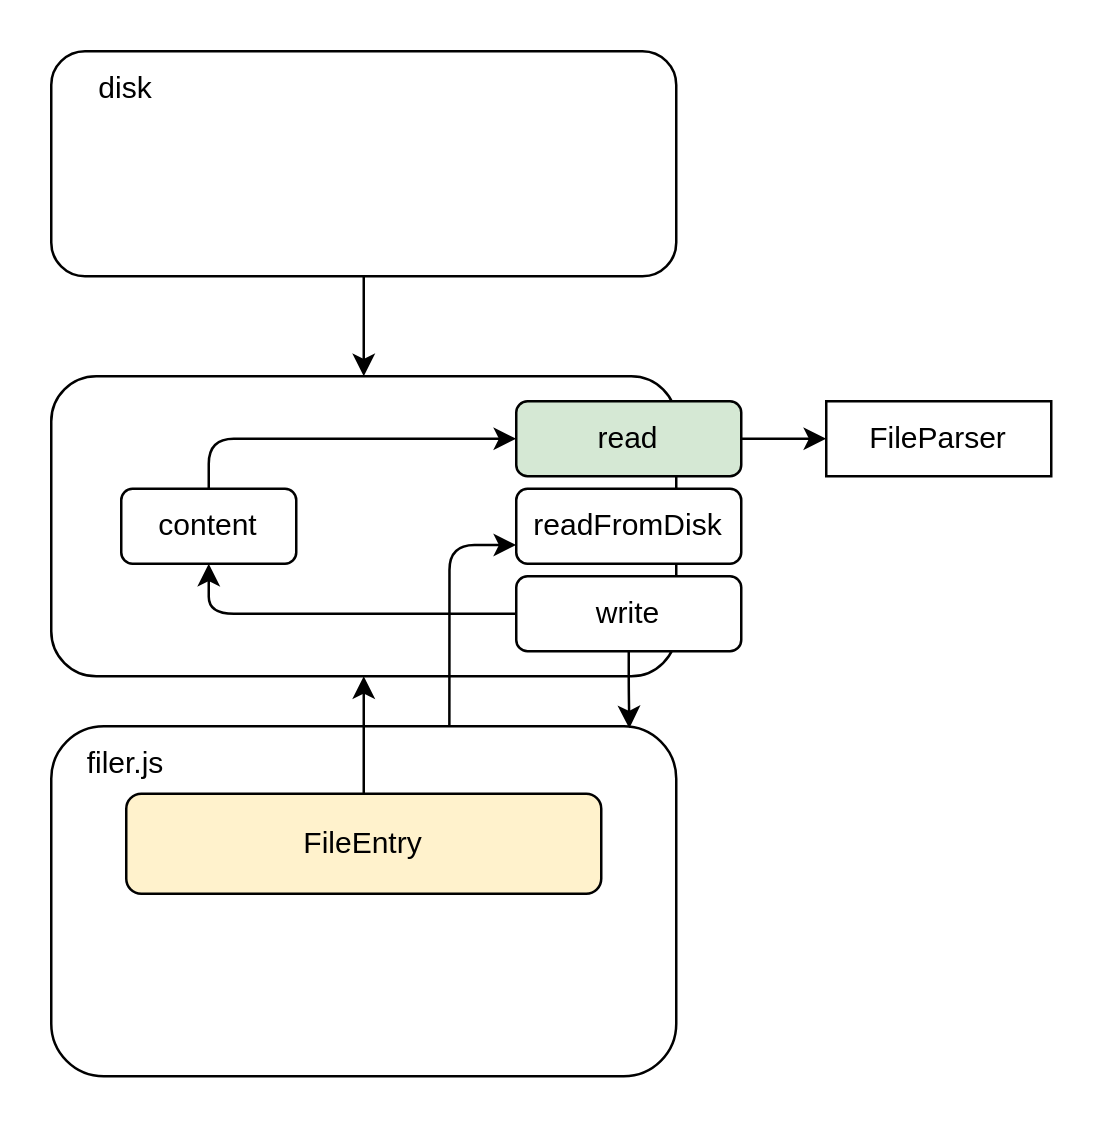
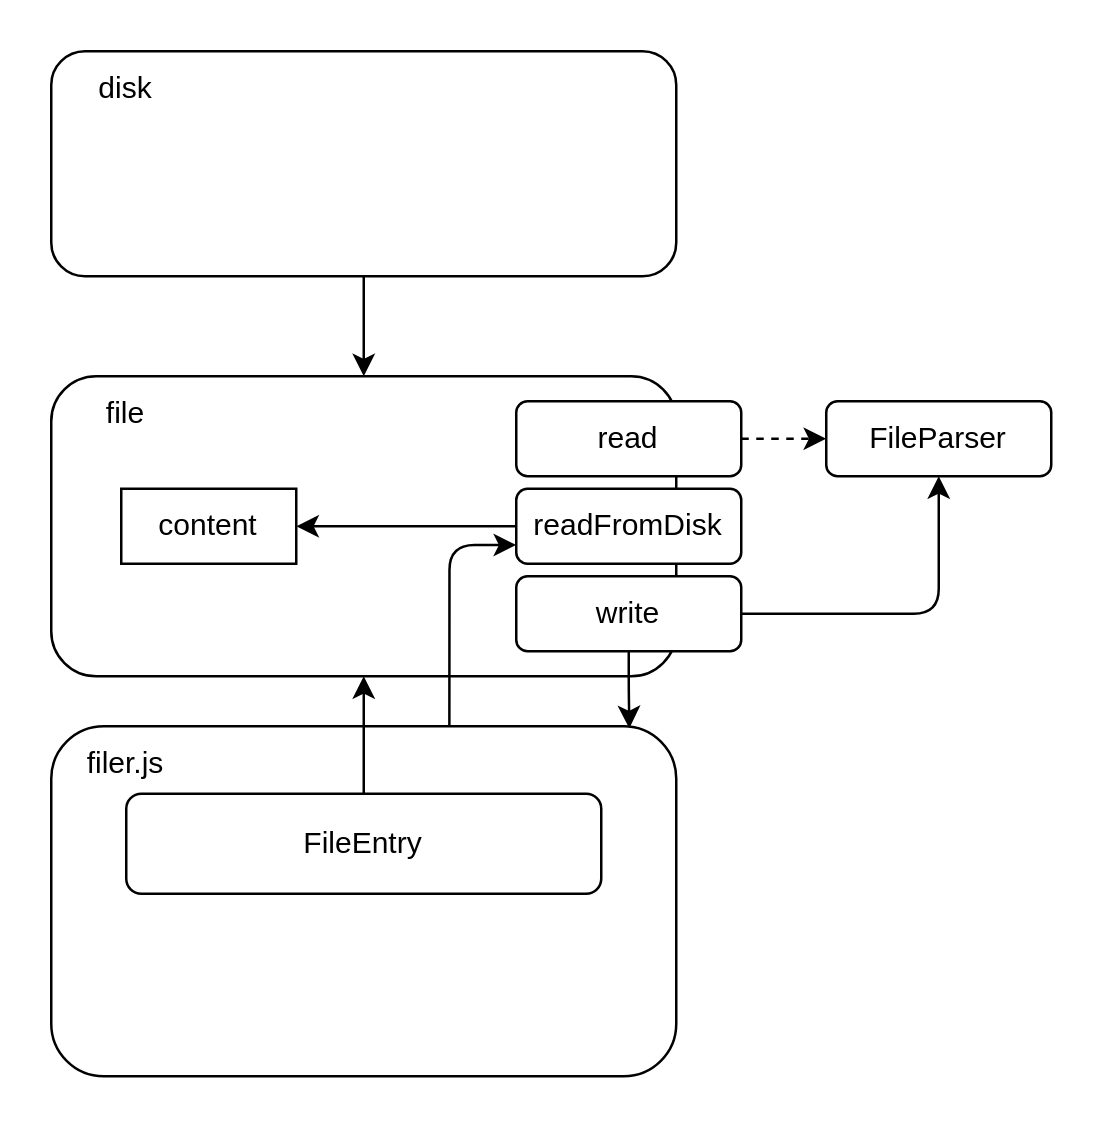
none -> (126, 414)
(338, 439) -> none
(629, 439) -> (629, 439)
(772, 439) -> (772, 439)
(939, 439) -> (939, 439)
(209, 526) -> (209, 526)
none -> (414, 526)
(317, 614) -> none
none -> (893, 614)
(364, 844) -> (364, 844)
